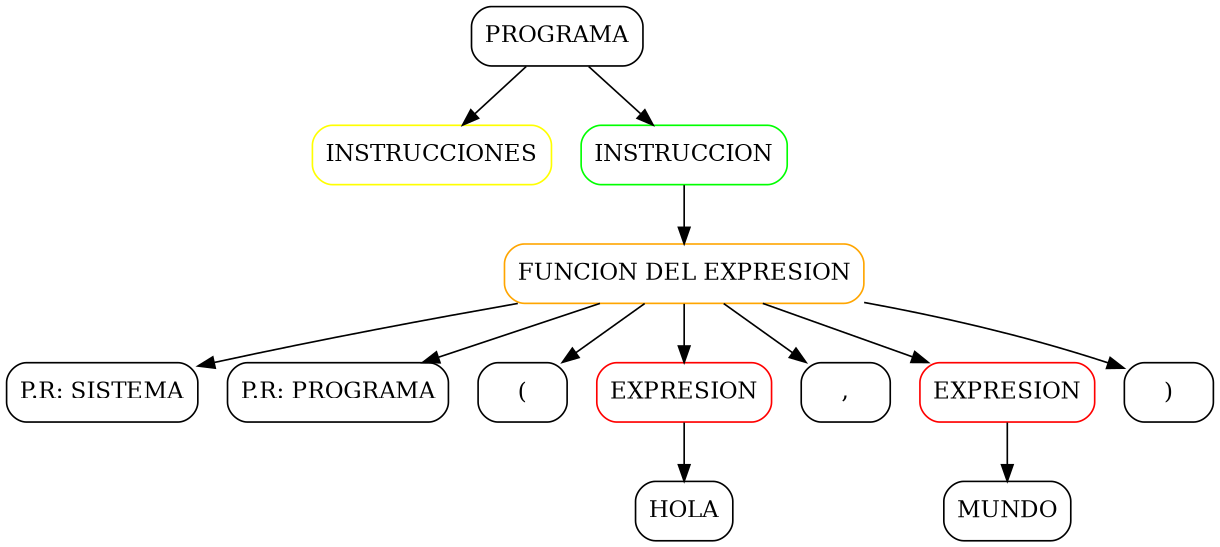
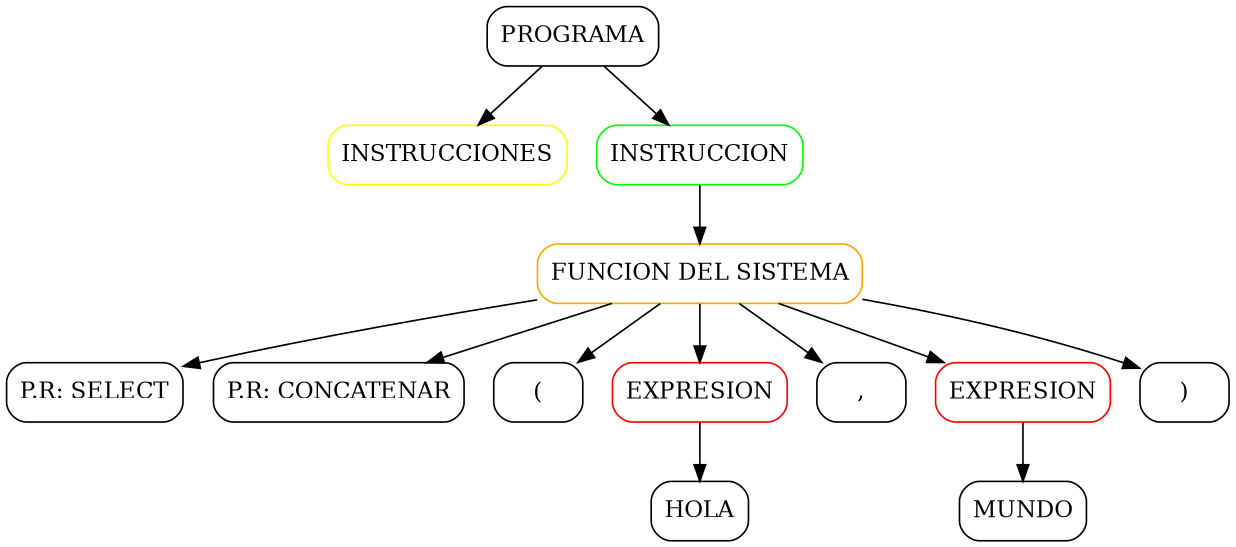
(684, 274) -> (700, 274)
(102, 392) -> (95, 392)
(338, 392) -> (339, 392)
